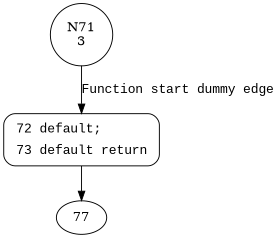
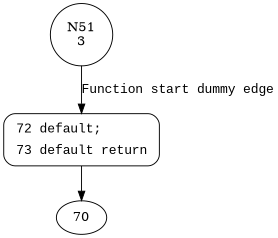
(82, 35) -> (82, 35)
(82, 218) -> (82, 218)
